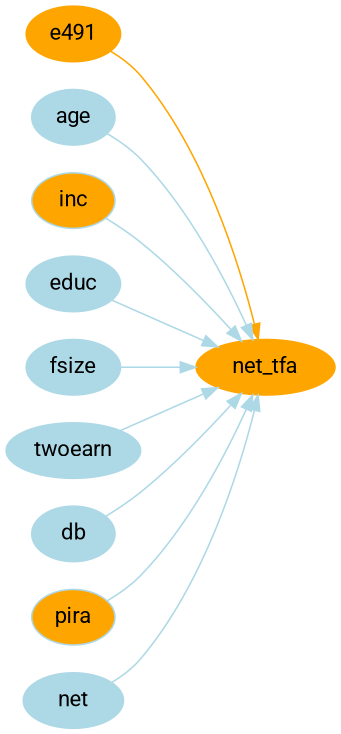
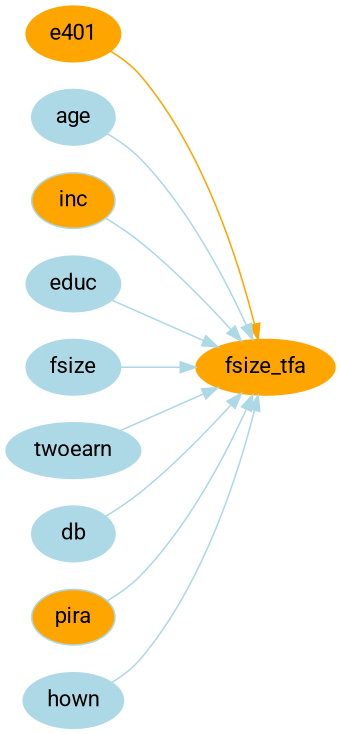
(73, 34) -> (73, 34)
(266, 367) -> (266, 367)
(73, 701) -> (73, 701)
